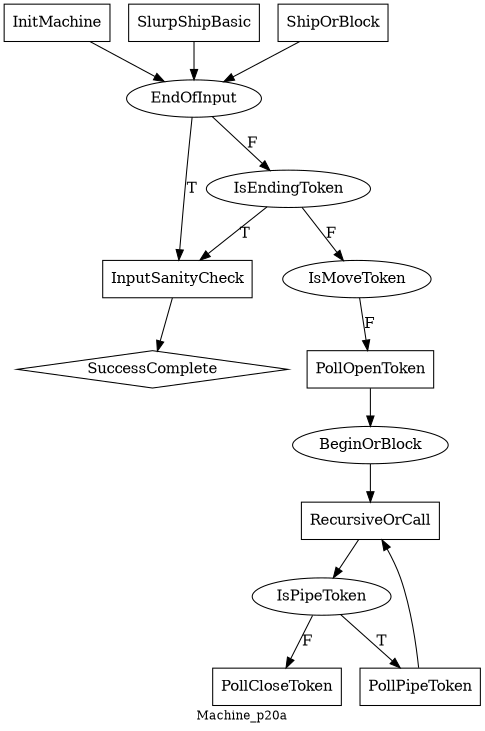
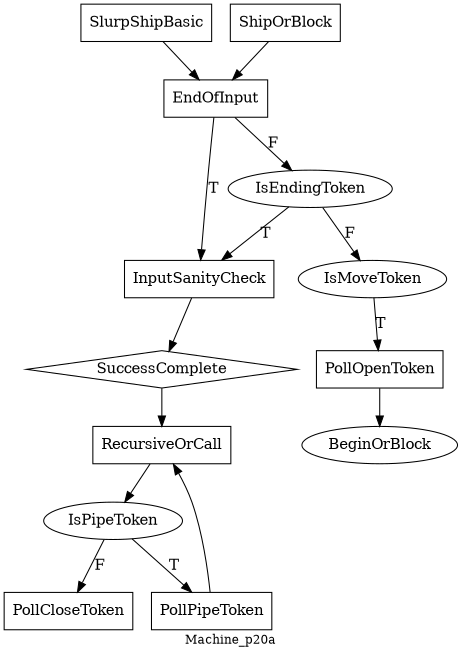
(57, 23) -> none
(194, 99) -> (216, 99)
(369, 324) -> (381, 324)
(370, 478) -> (162, 402)
